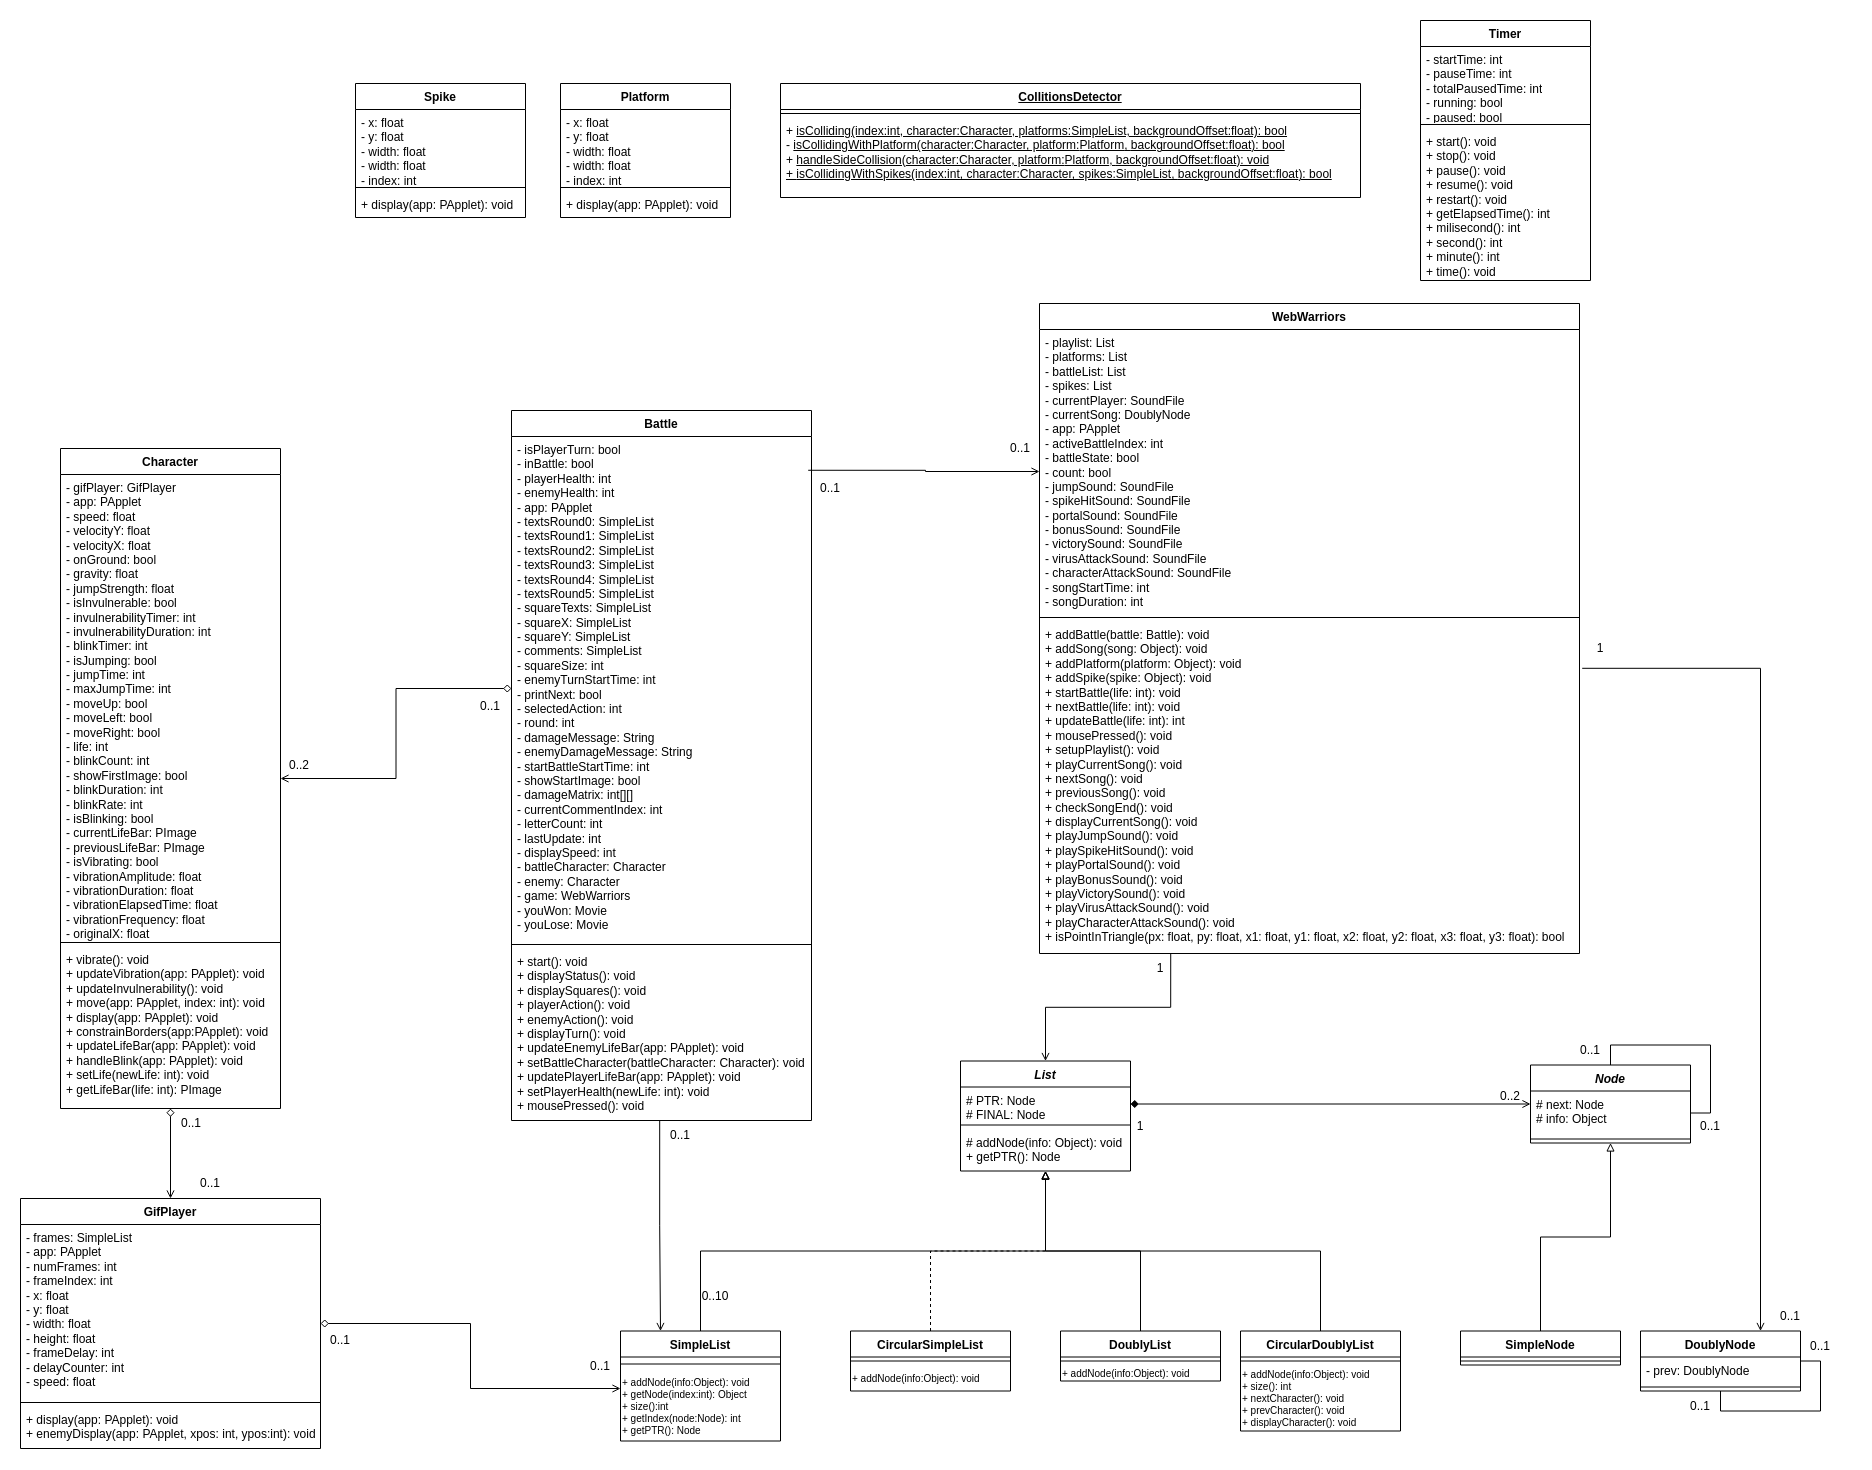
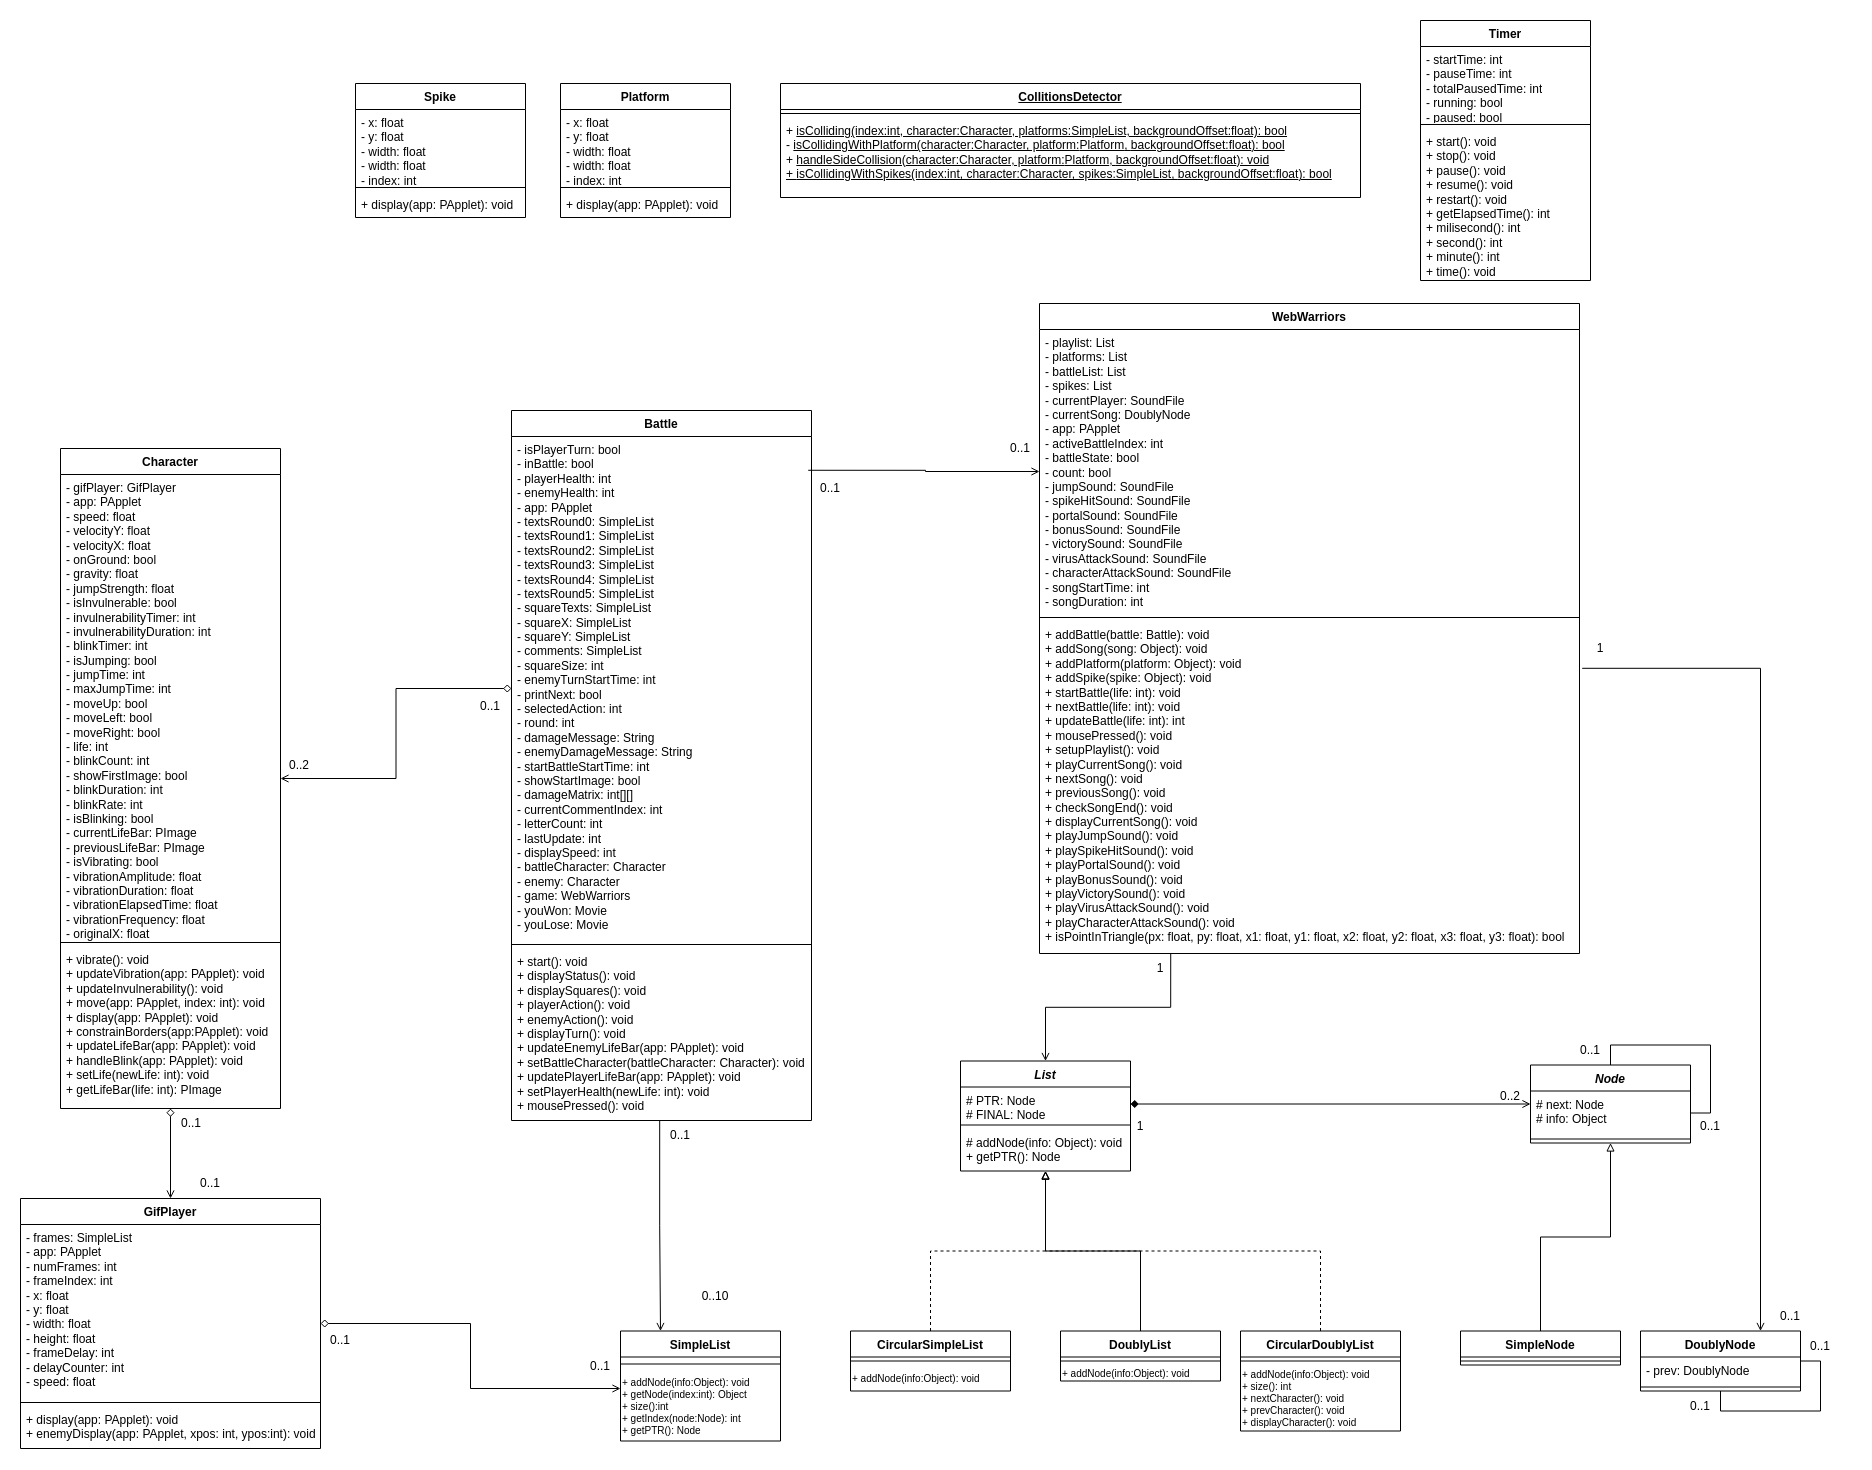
(775, 1251) -> none
(1271, 1251) -> (1271, 1251)
